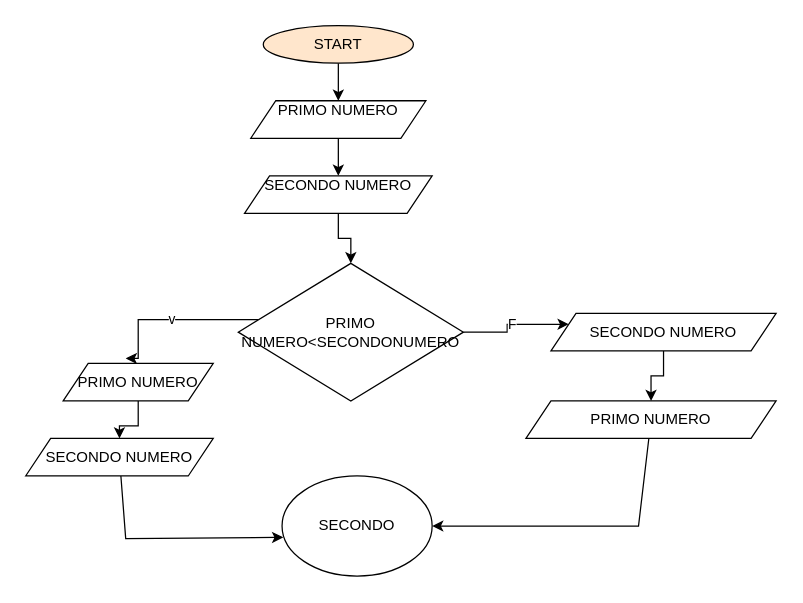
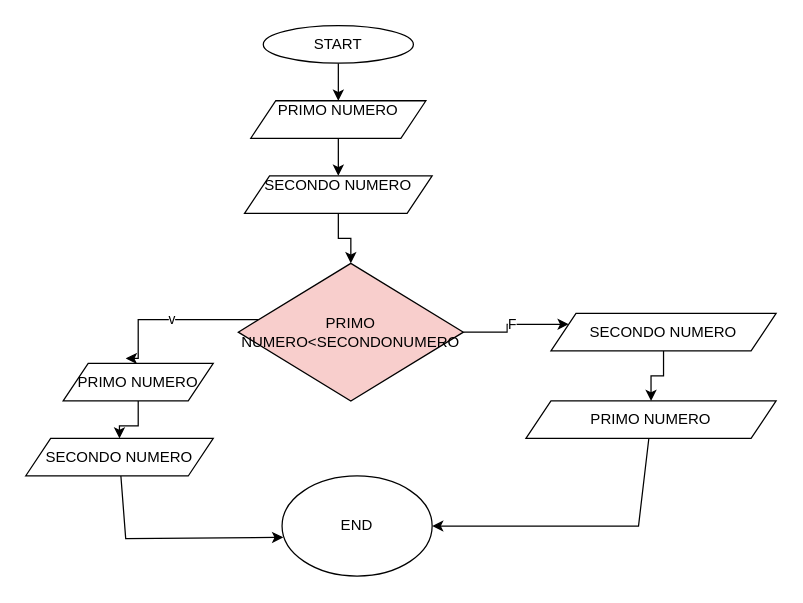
(338, 44) -> (338, 44)
(351, 332) -> (351, 332)
(357, 526) -> (357, 526)
